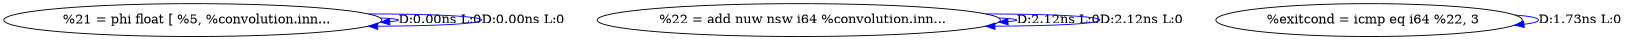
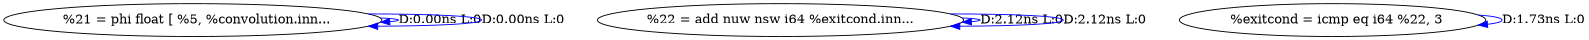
(799, 20) -> (780, 20)
